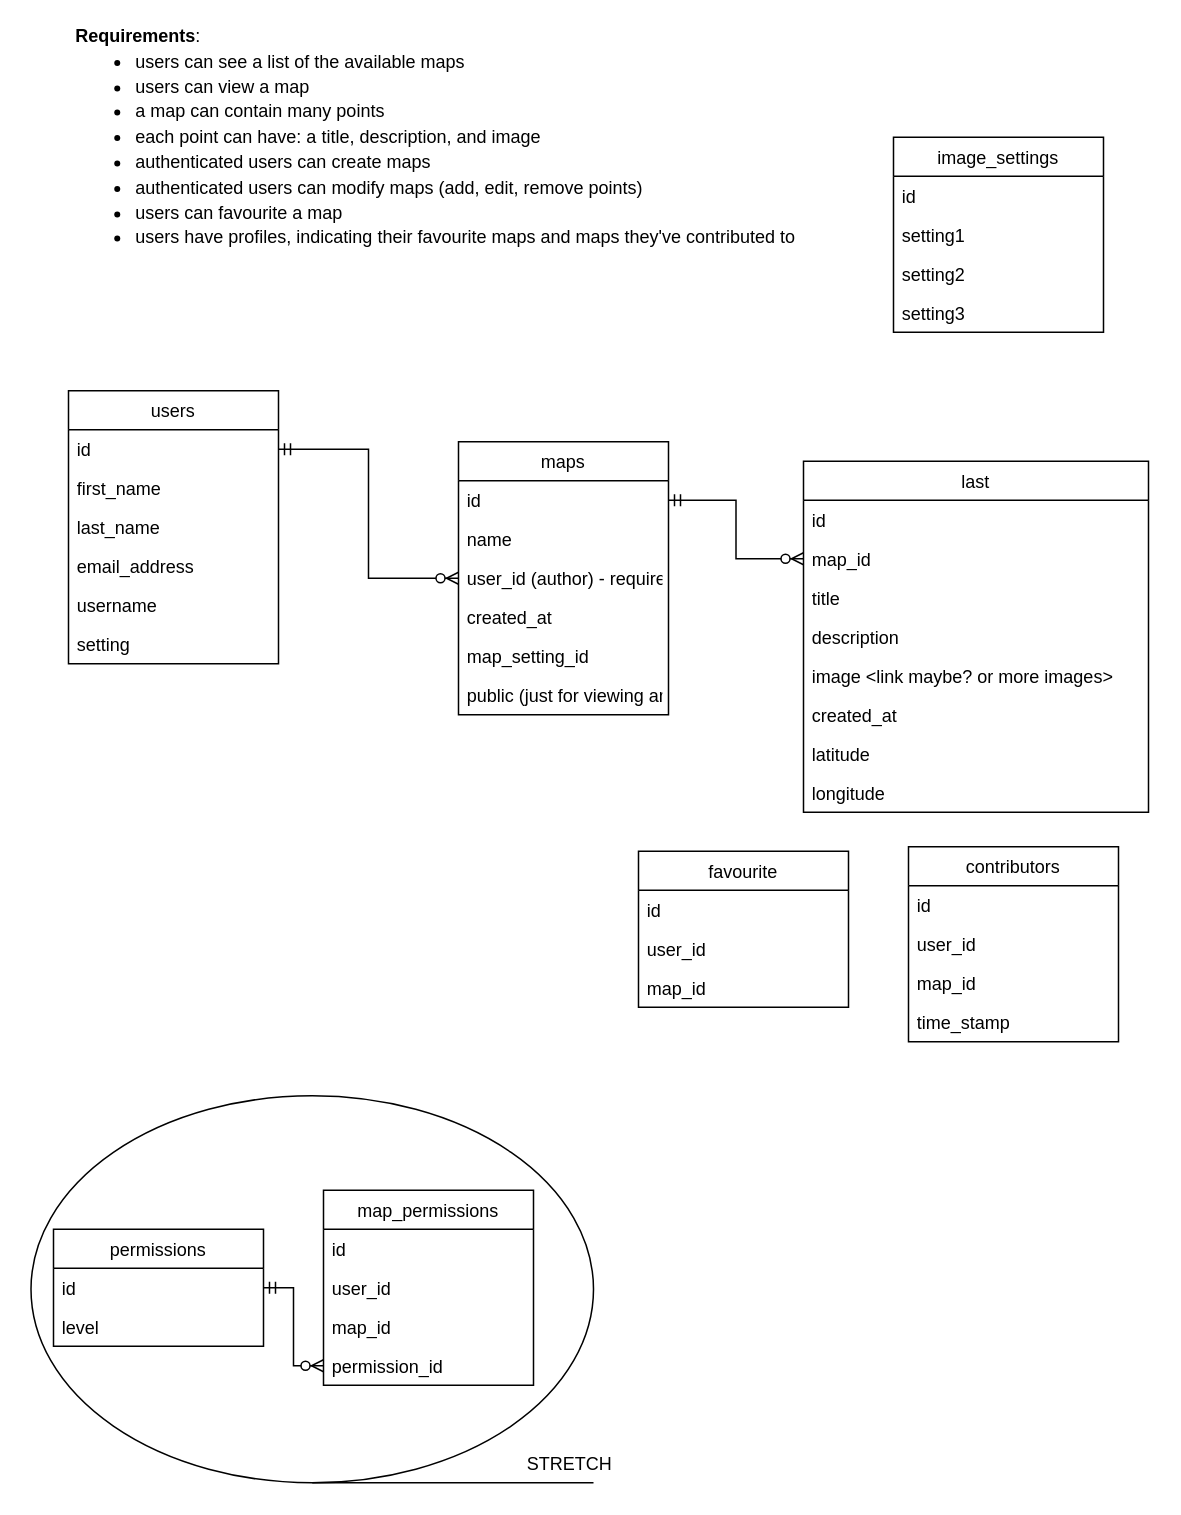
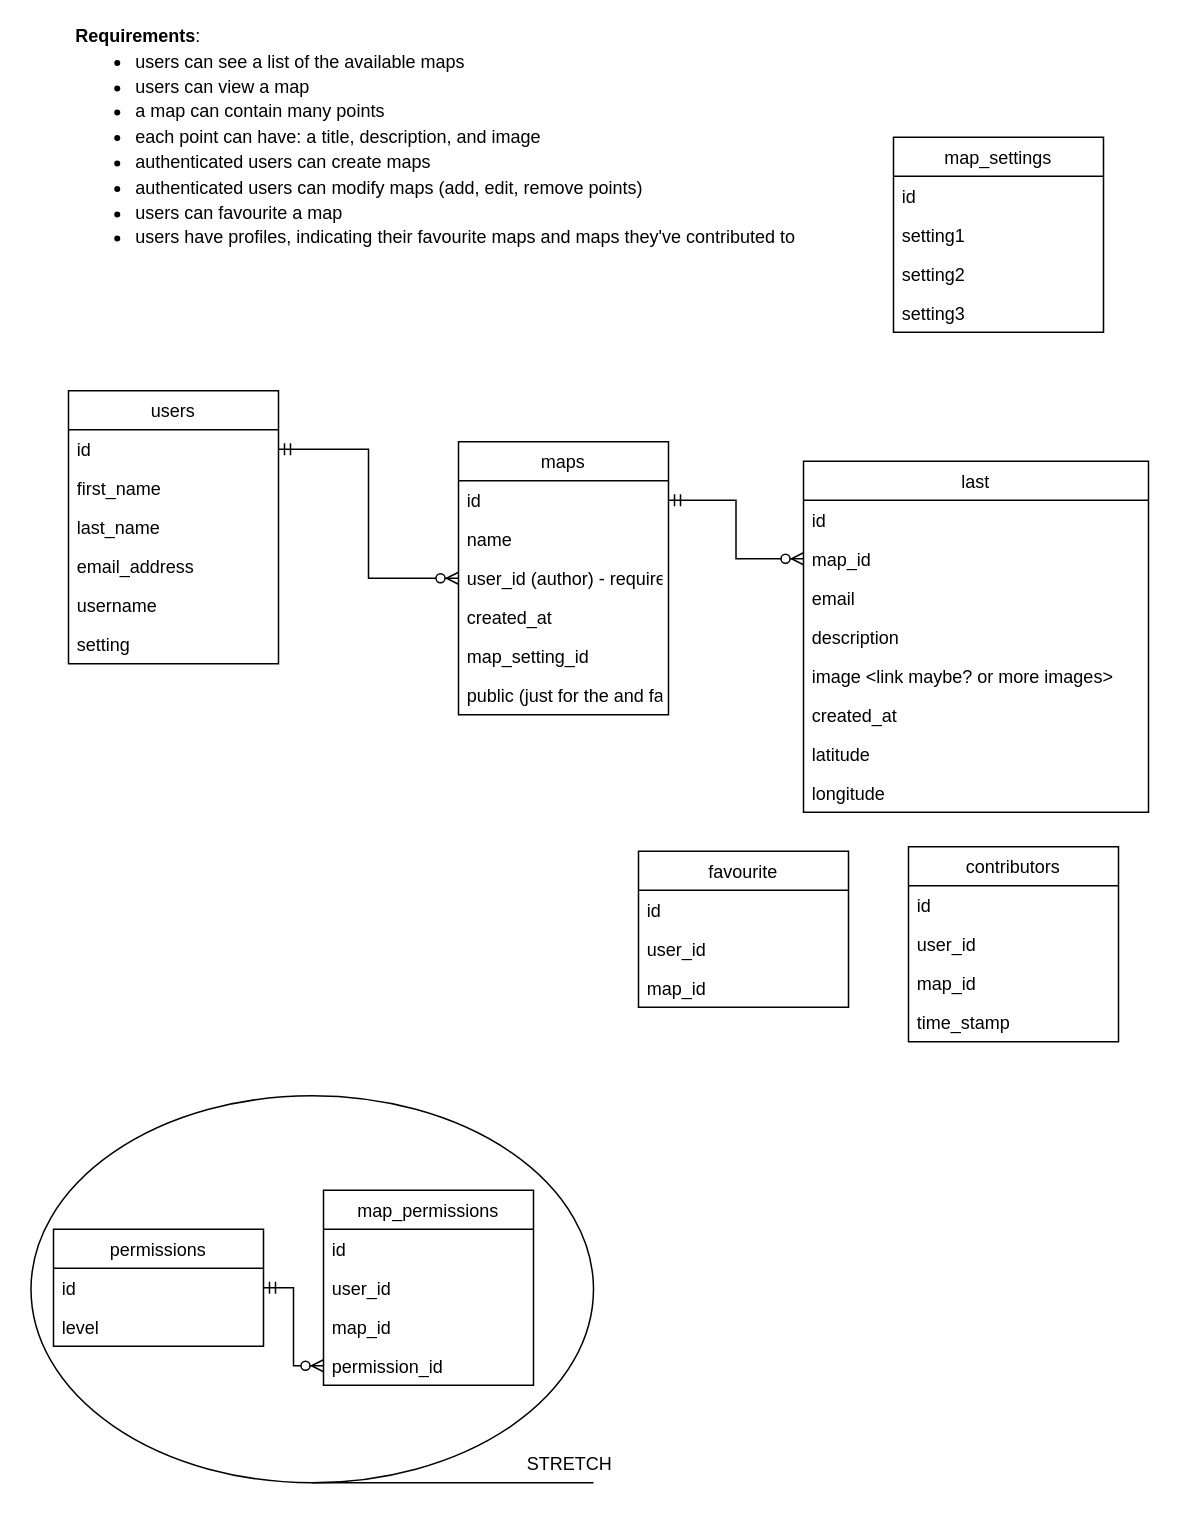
(998, 158) -> (998, 158)
(832, 599) -> (832, 599)
(647, 696) -> (632, 696)
